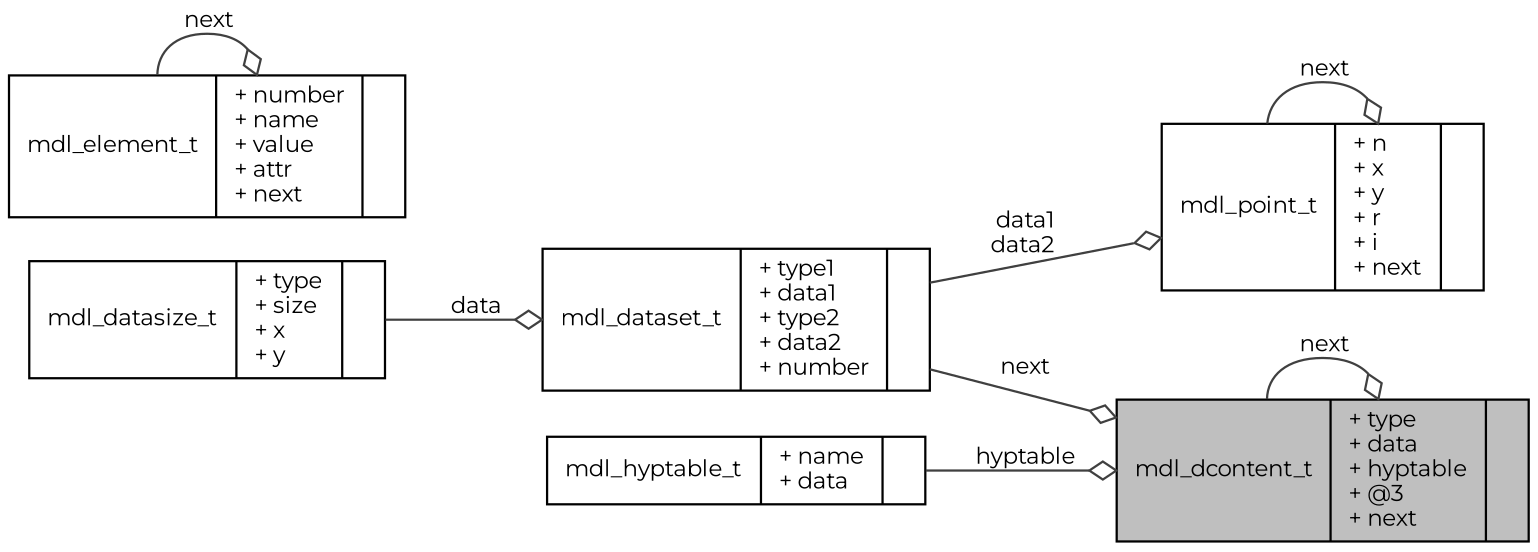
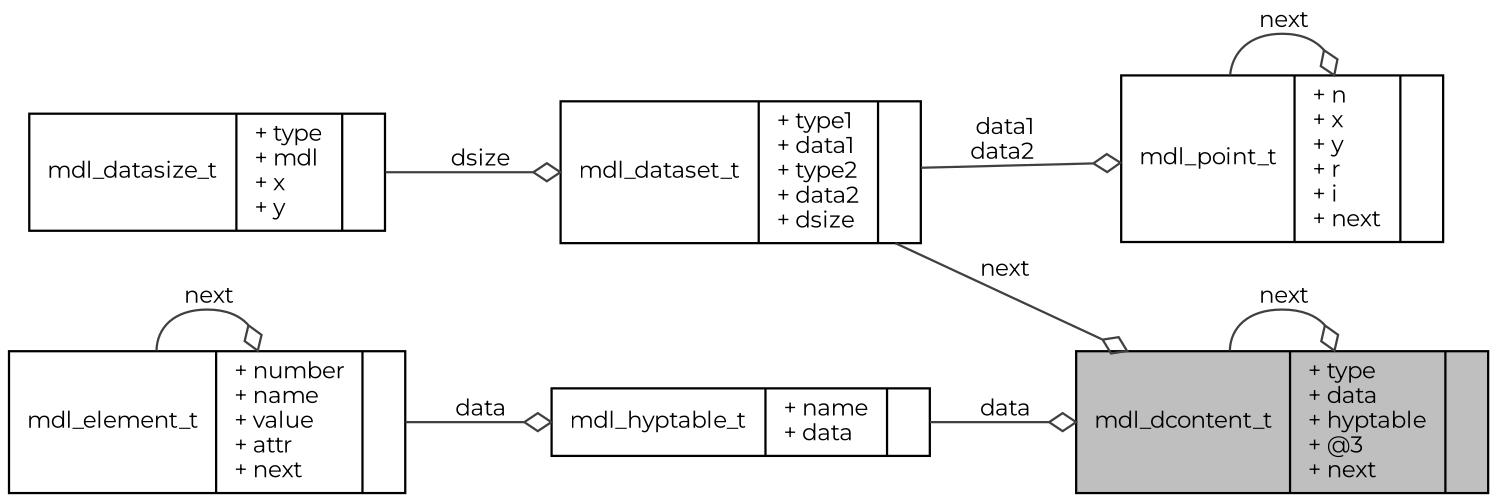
(286, 306) -> (287, 159)
(474, 307) -> (478, 160)
(814, 368) -> (816, 221)
none -> (465, 422)
(1023, 458) -> (1003, 410)
